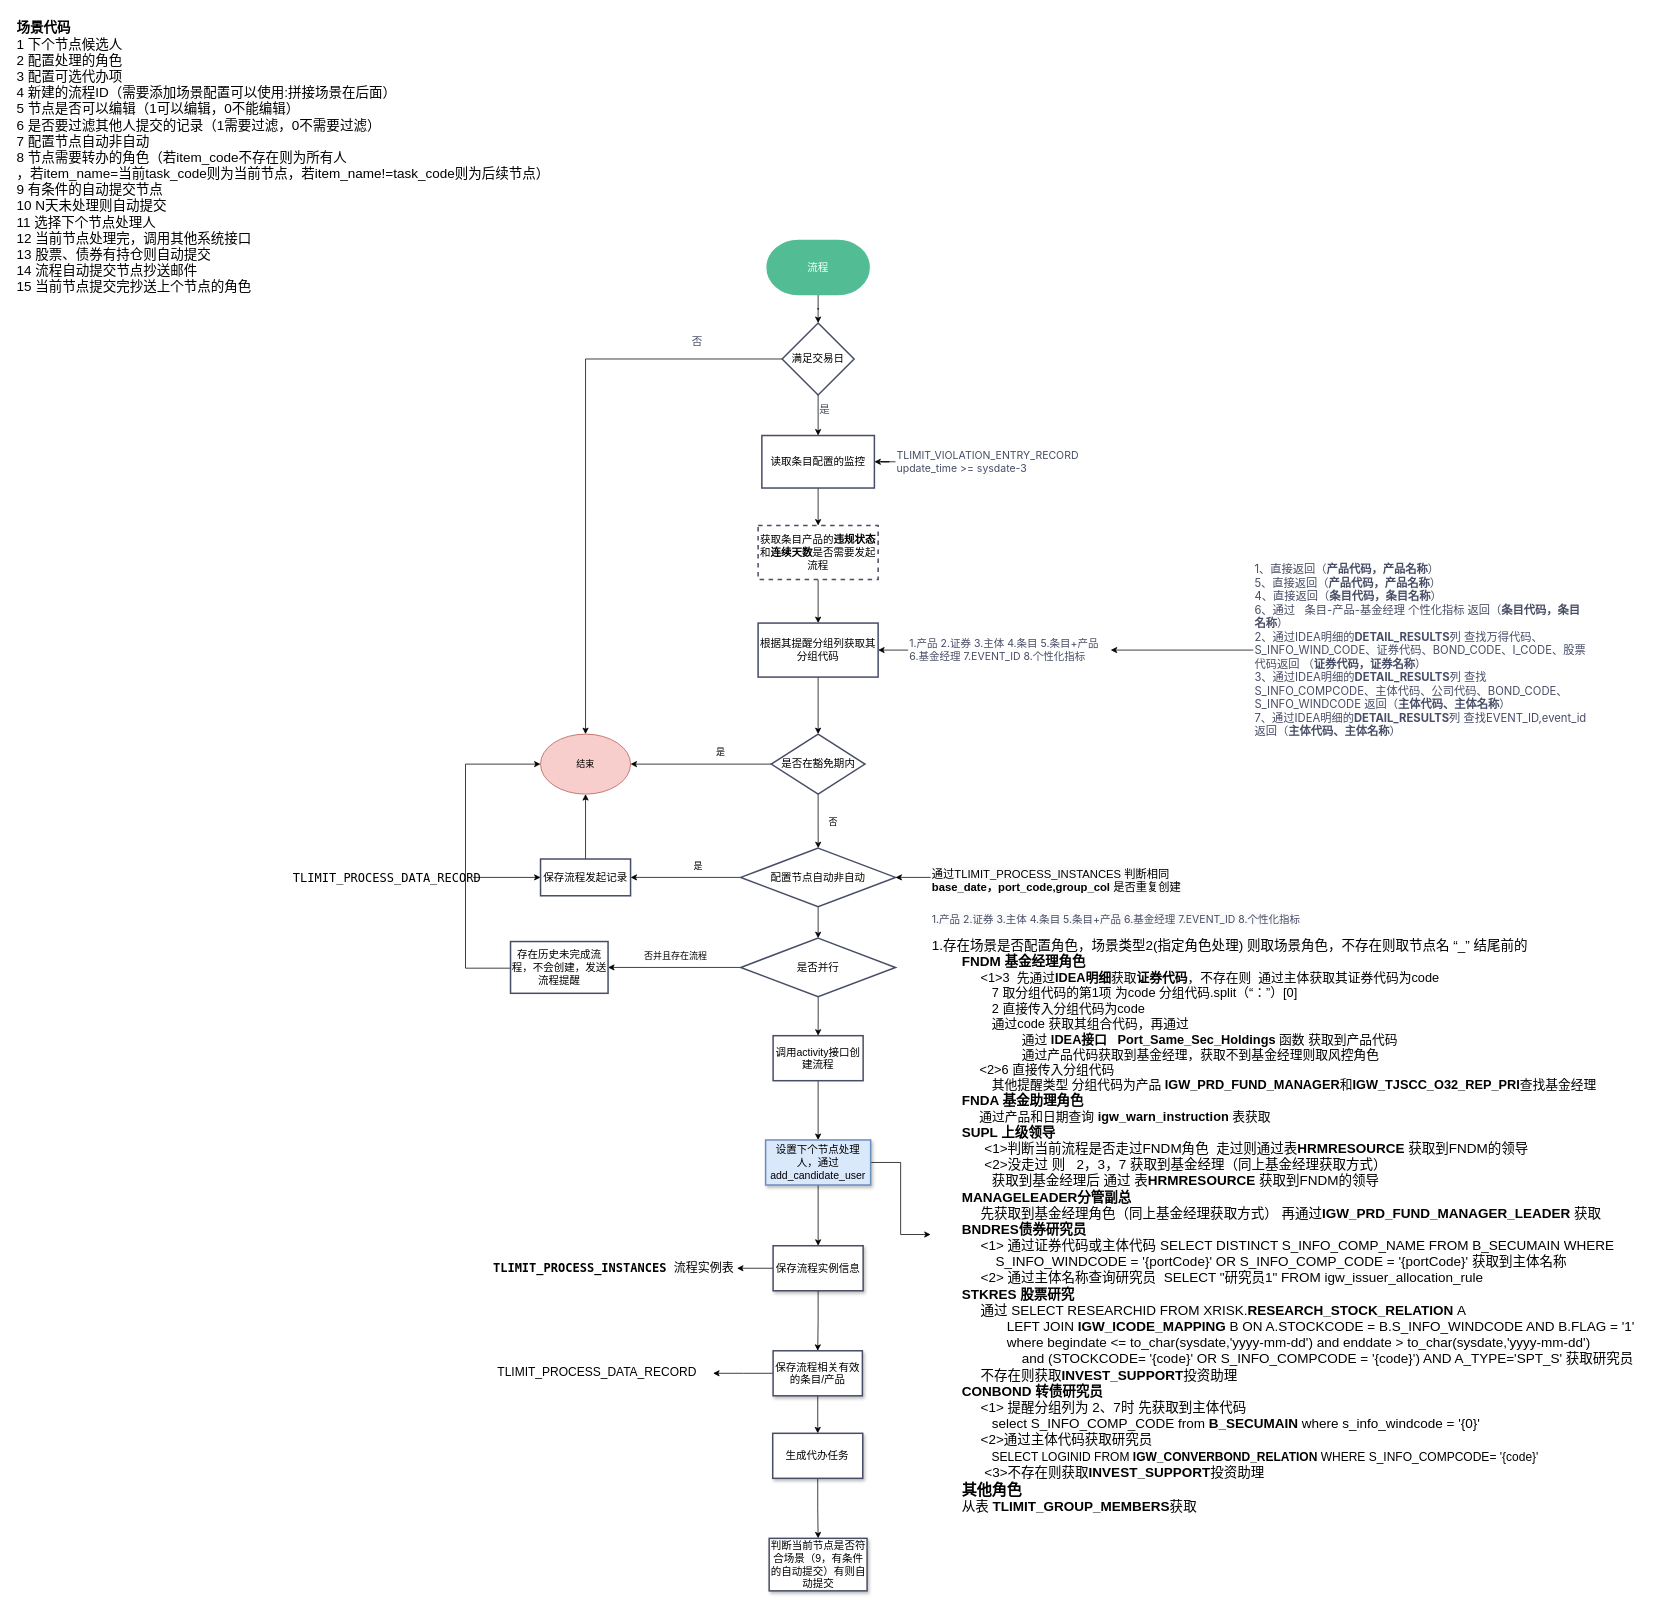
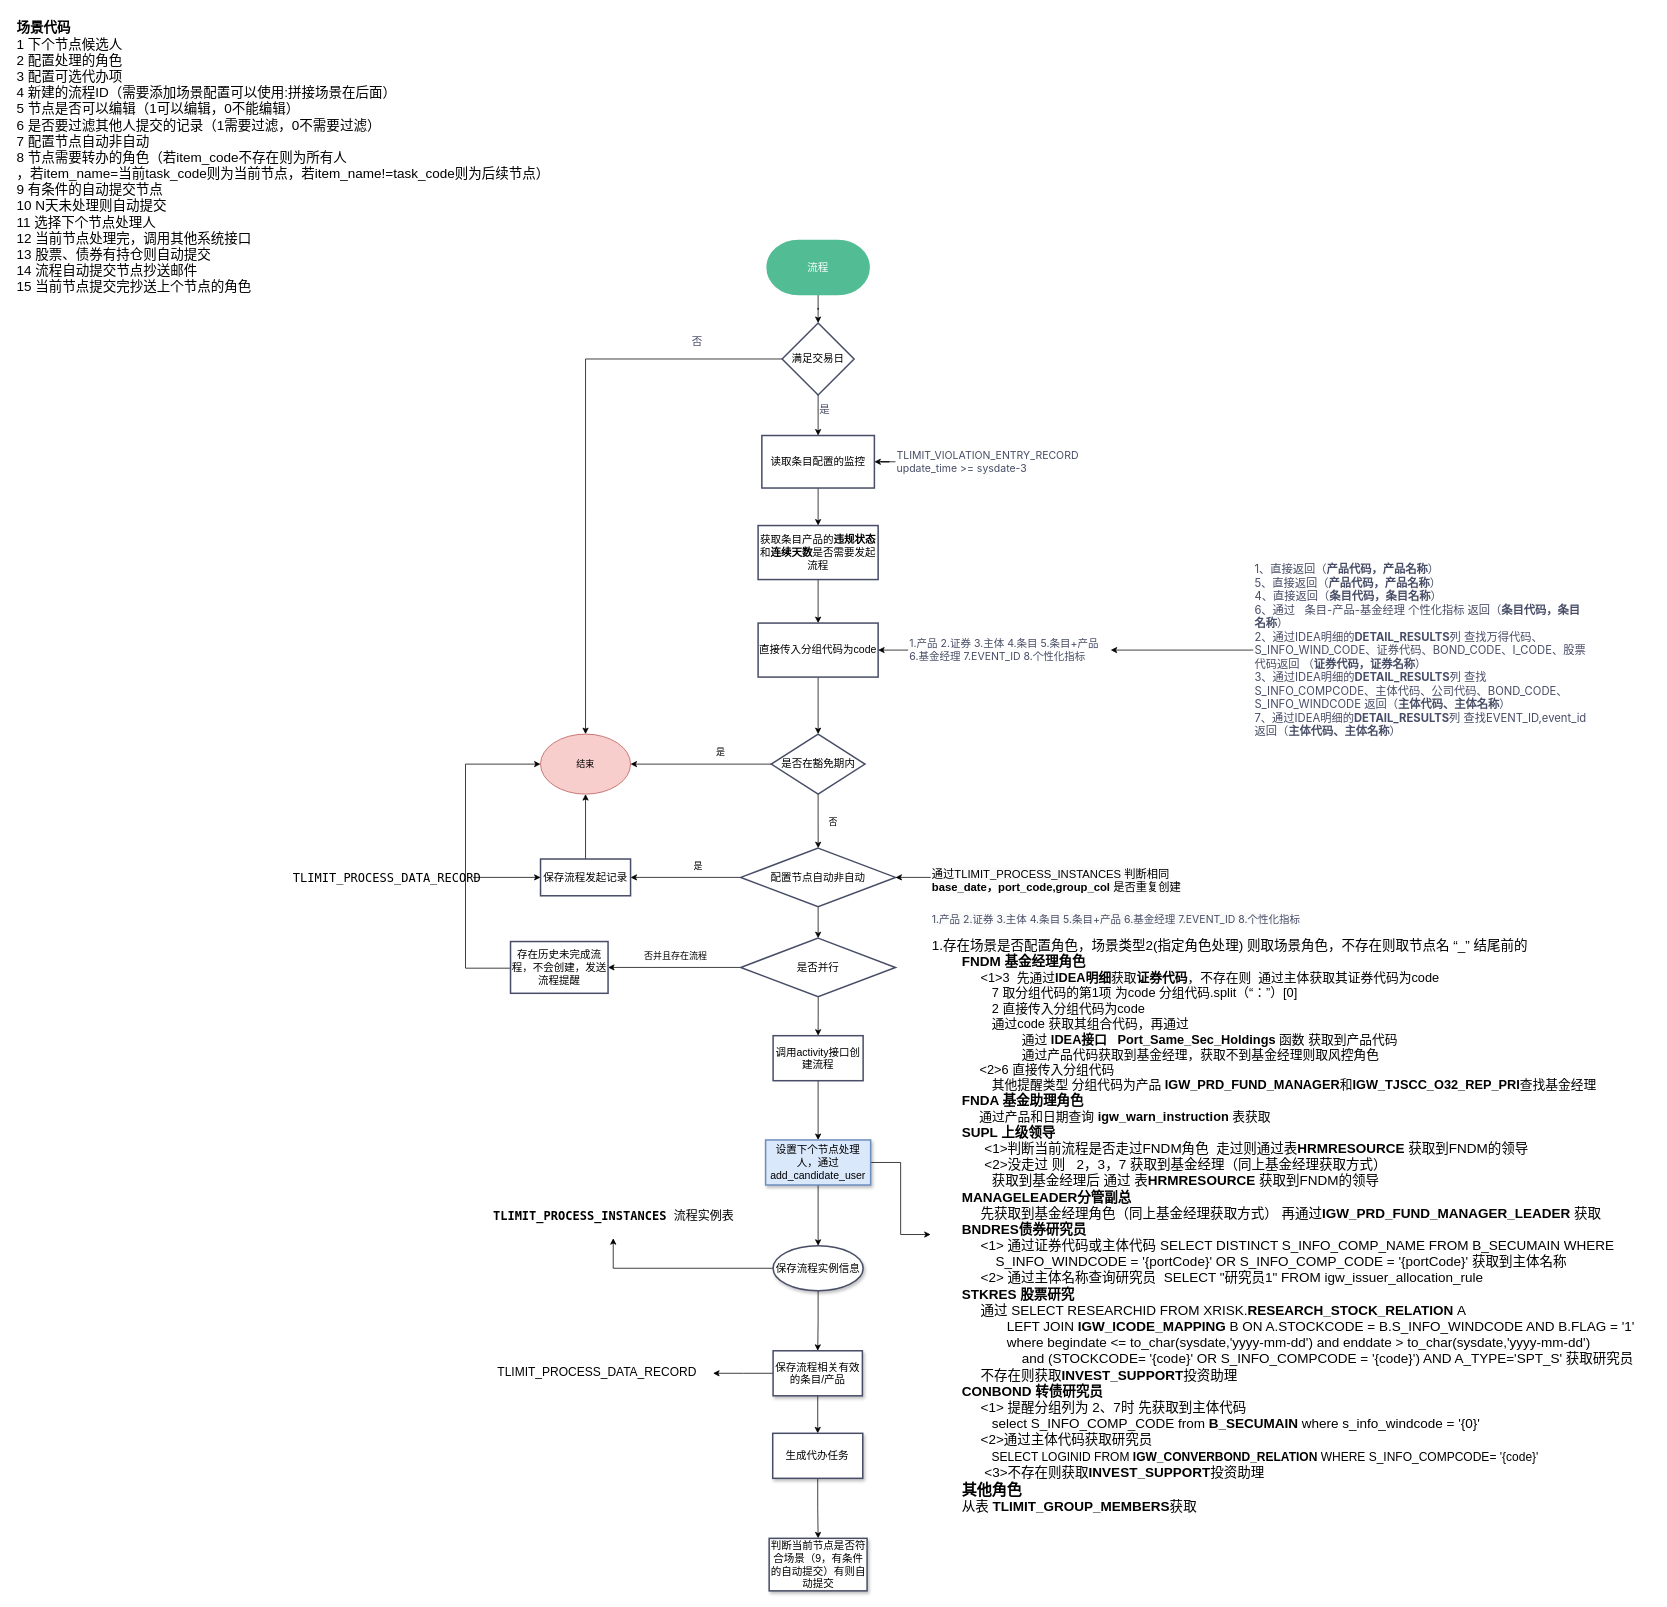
(818, 552) -> (818, 552)
(818, 650) -> (818, 650)
(613, 1268) -> (613, 1215)
(818, 1268) -> (818, 1268)
